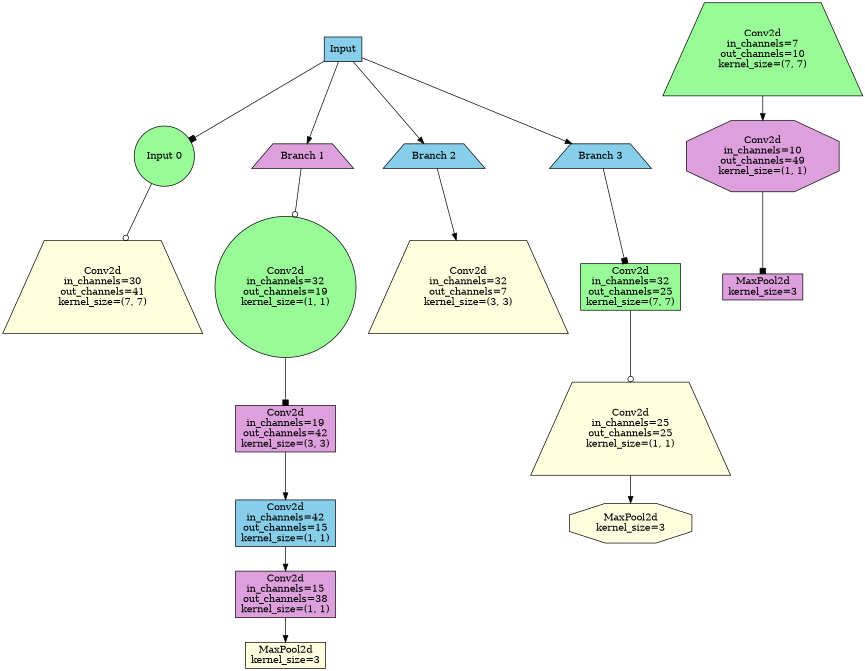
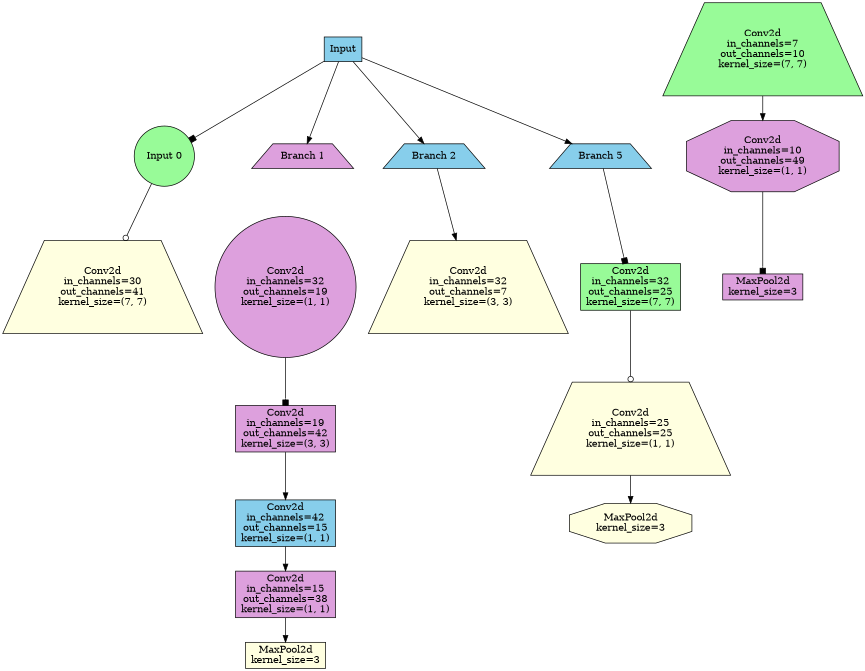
(601, 156) -> (601, 156)
(298, 190) -> none
(286, 287) -> (286, 287)
